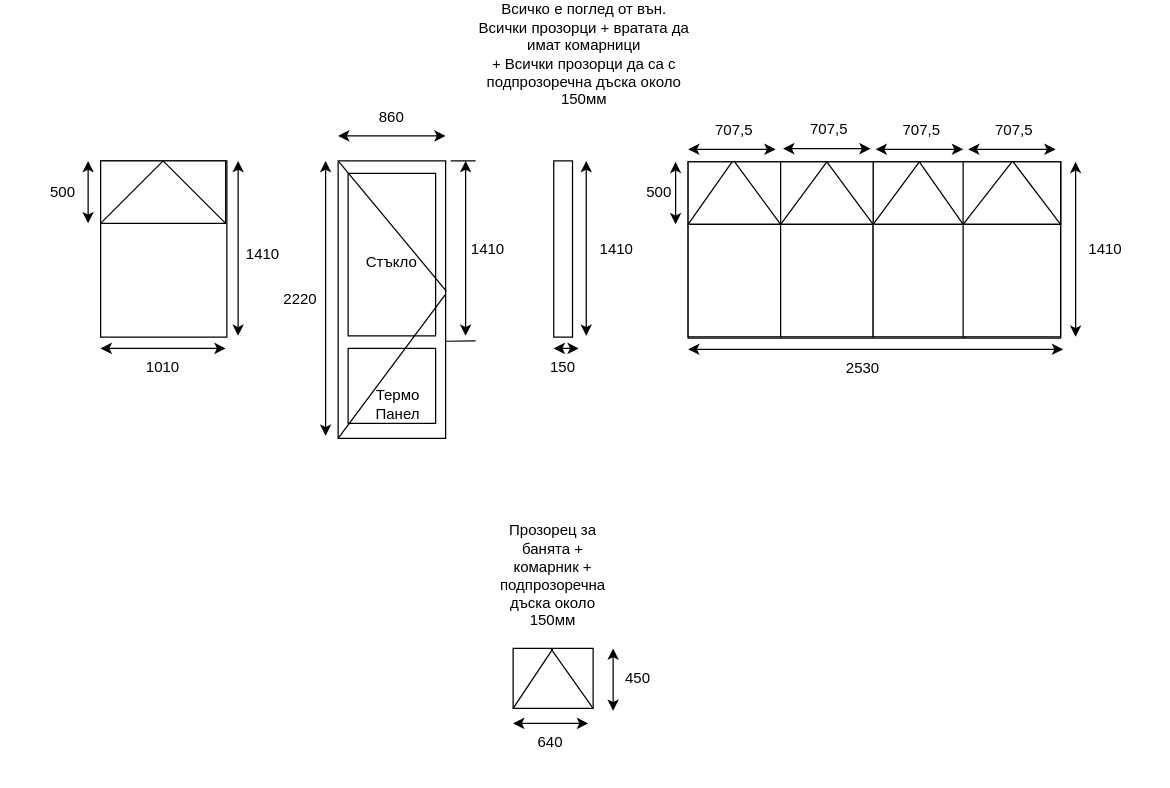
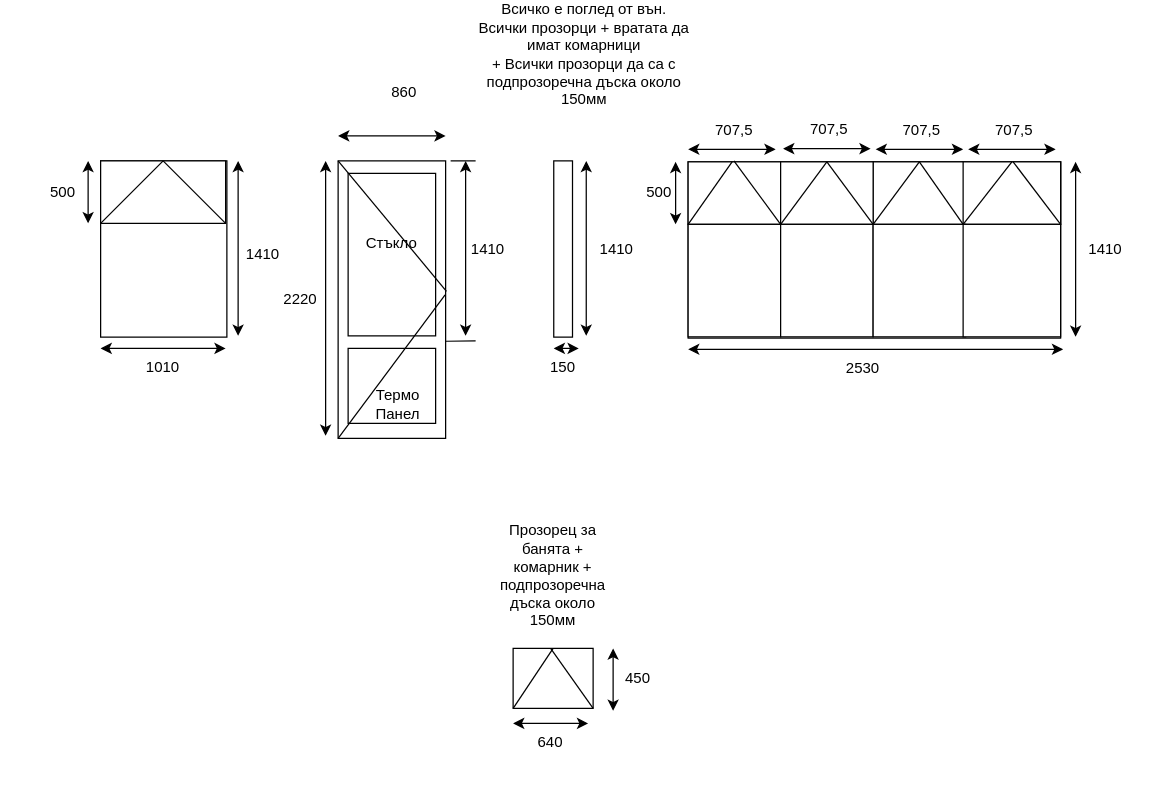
(392, 117) -> (404, 92)
(392, 262) -> (392, 243)
